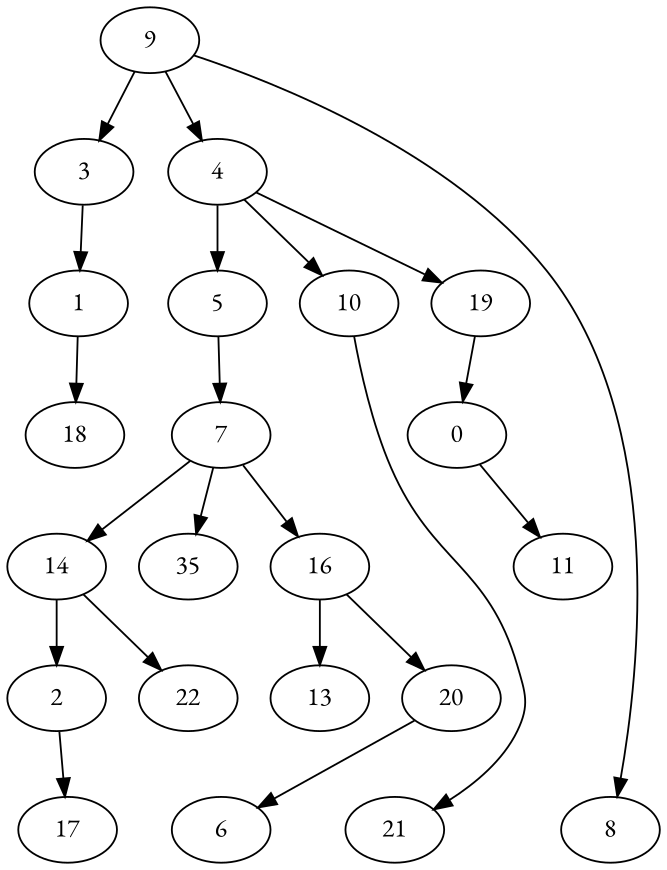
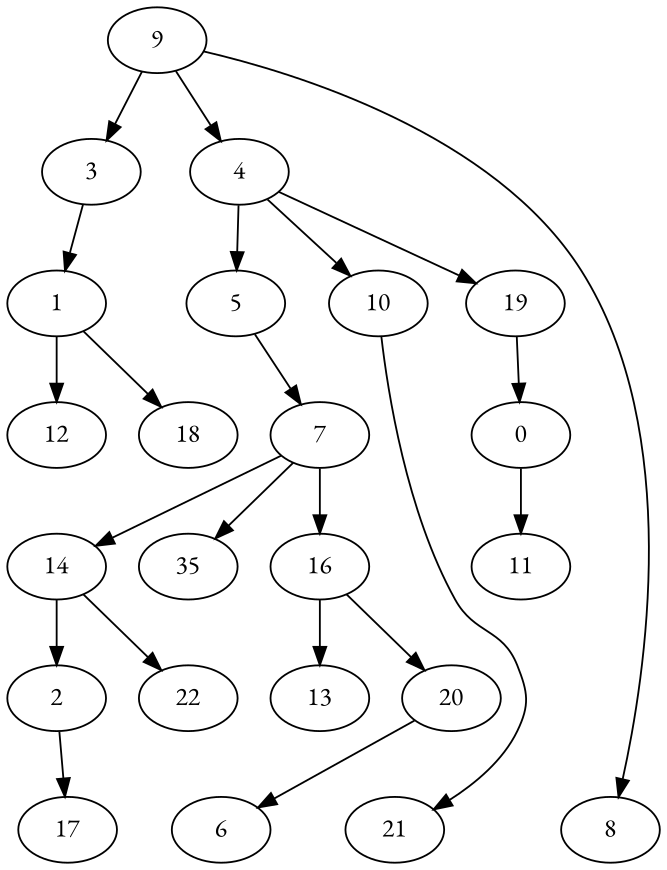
none -> (57, 435)
